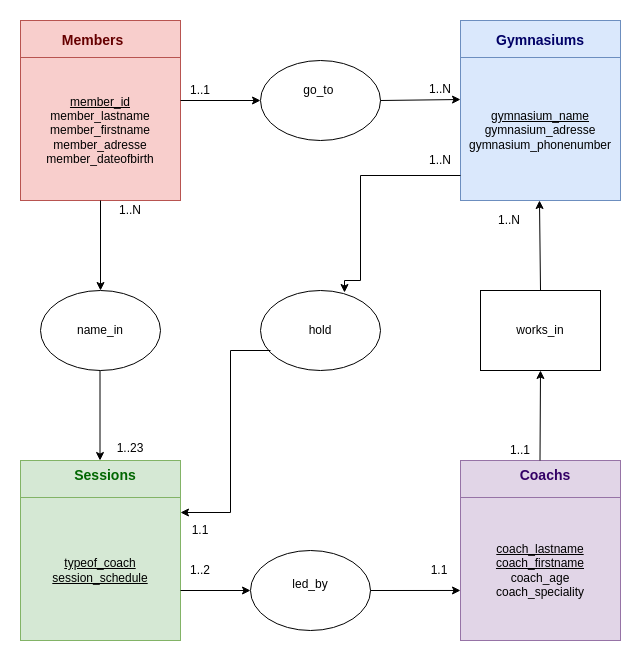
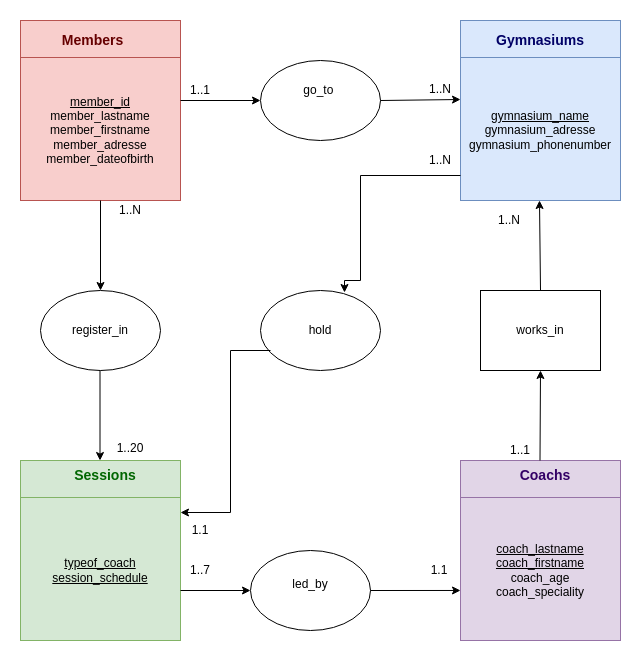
(101, 331) -> (101, 331)
(131, 449) -> (131, 449)
(201, 571) -> (201, 571)
